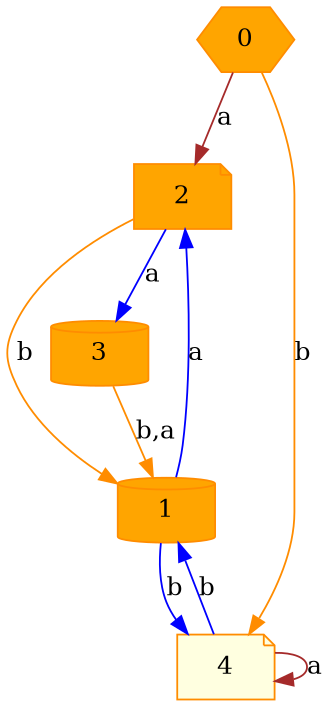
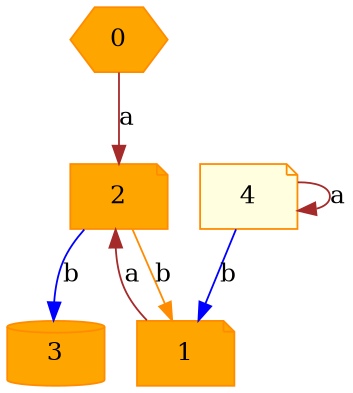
(153, 275) -> (72, 275)
(294, 346) -> none
(188, 363) -> (124, 287)
(129, 423) -> none
(166, 510) -> (186, 353)
(161, 583) -> none
